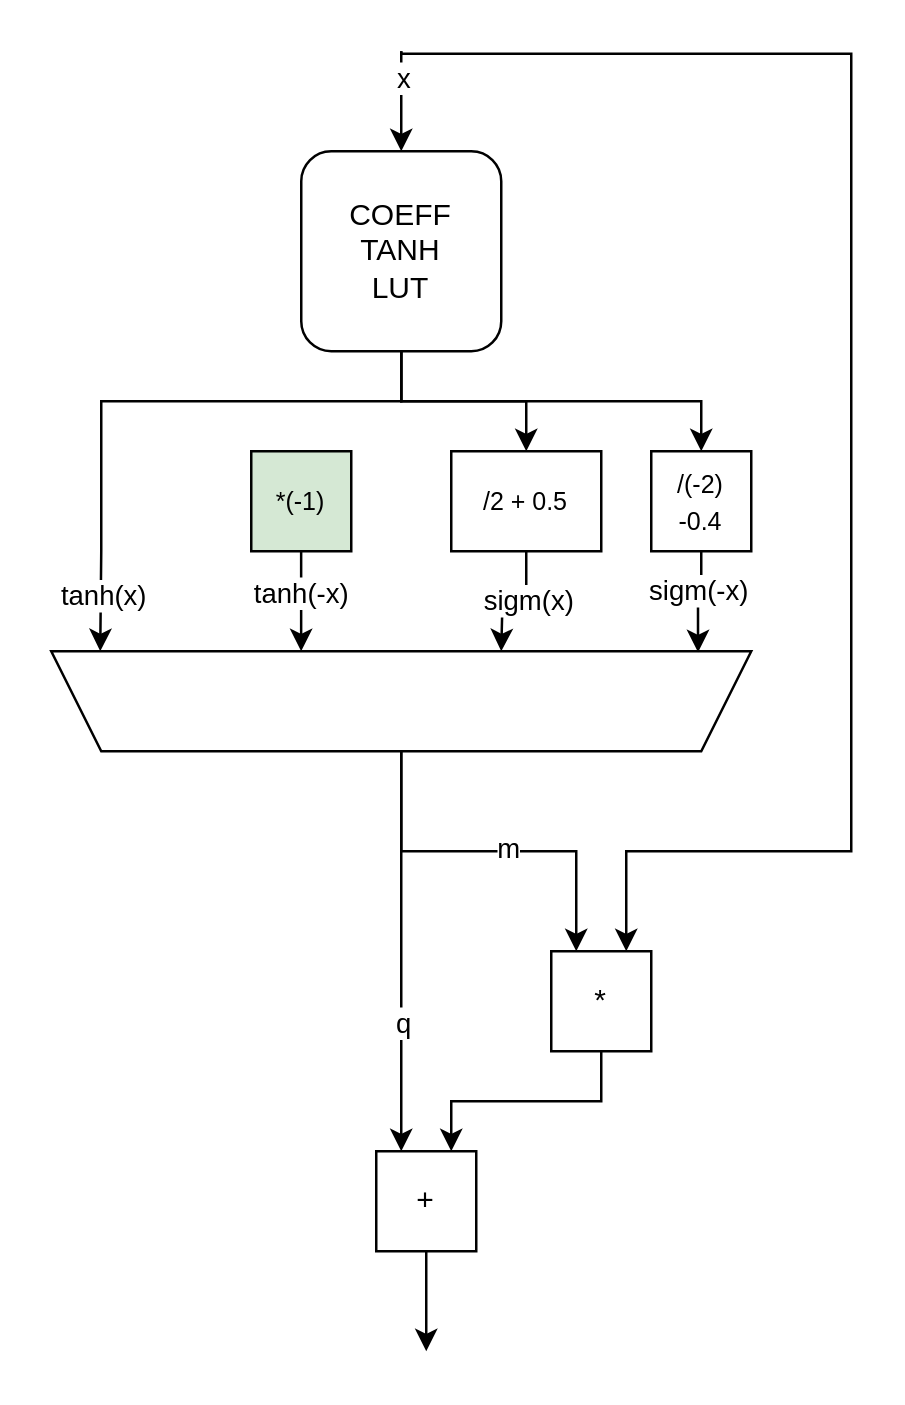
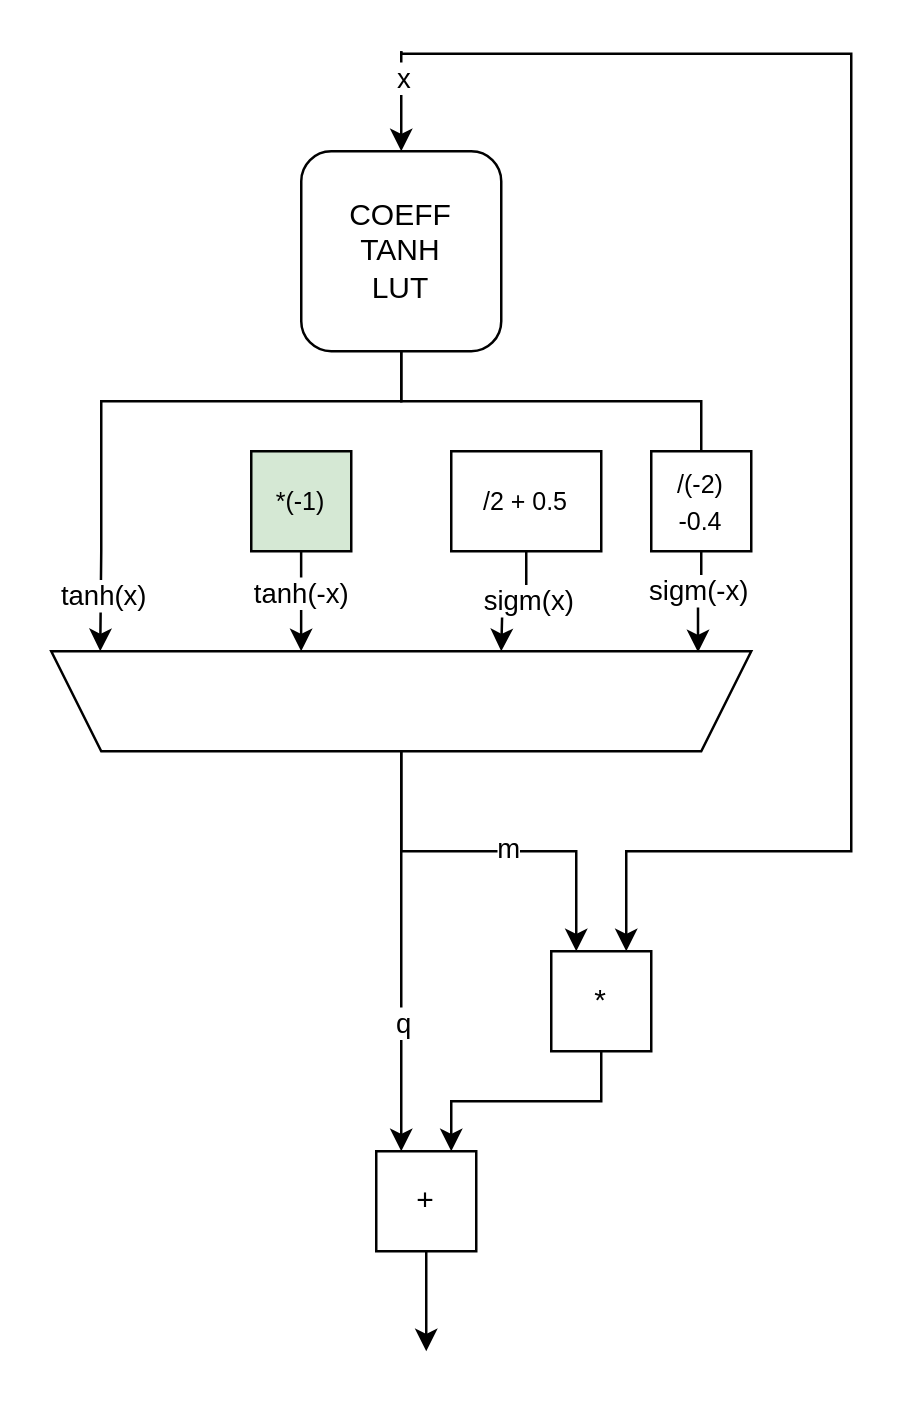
(526, 420) -> none
(701, 433) -> (701, 440)
